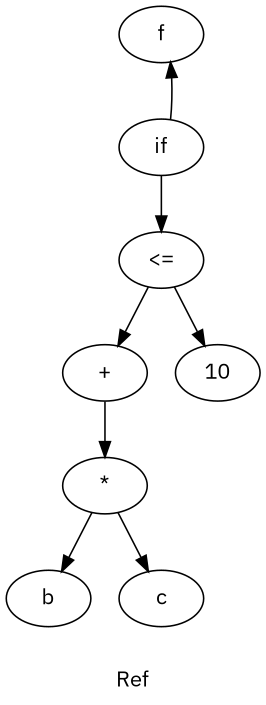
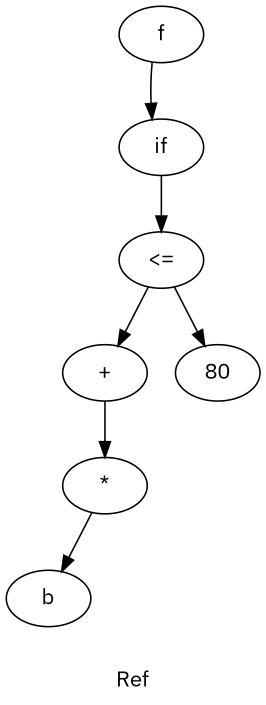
(172, 99) -> (151, 83)
(218, 373) -> (218, 373)
(161, 598) -> none
